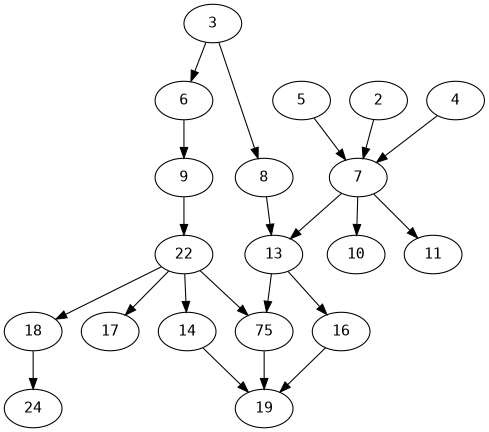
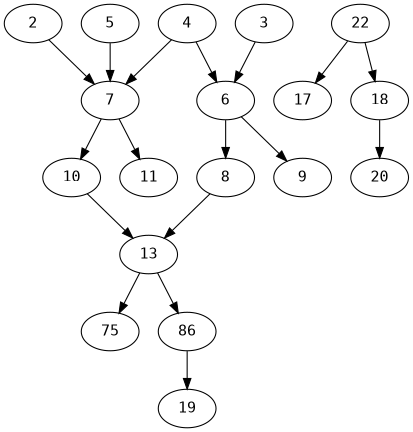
none -> (204, 57)
(237, 95) -> (226, 134)
(184, 211) -> none
(320, 212) -> (106, 212)
(220, 289) -> none
(187, 332) -> none
(341, 332) -> (187, 332)
(264, 365) -> none
(33, 409) -> (380, 178)
